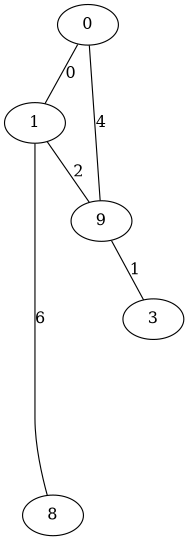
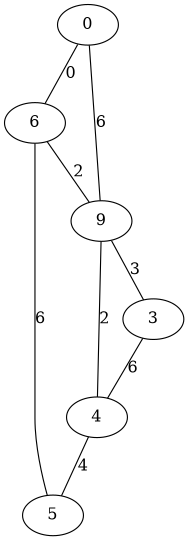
(35, 123) -> (35, 123)
(102, 123) -> (102, 123)
(135, 270) -> (135, 270)
none -> (97, 417)
(53, 515) -> (53, 515)
